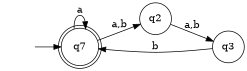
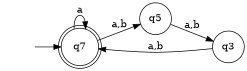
(156, 19) -> (156, 19)
(156, 47) -> (156, 47)
